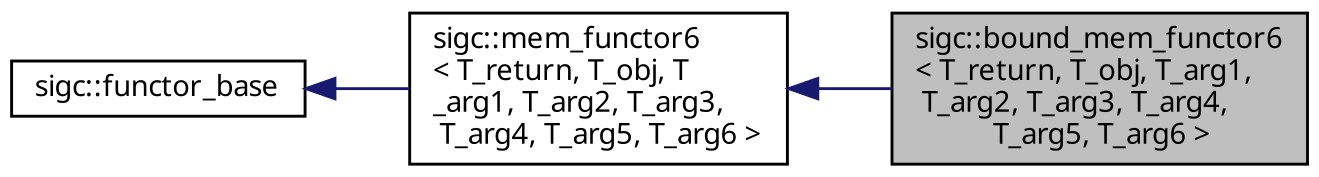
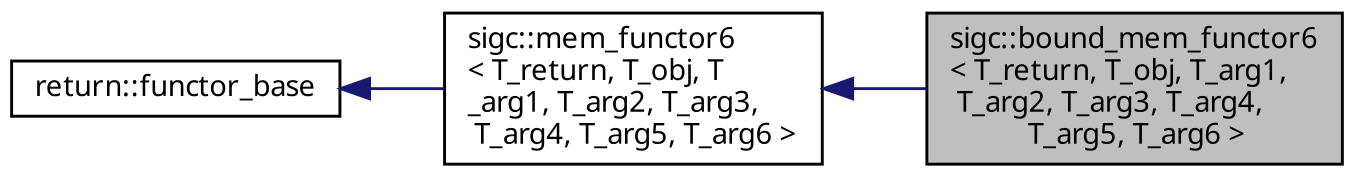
(158, 89) -> (176, 89)
